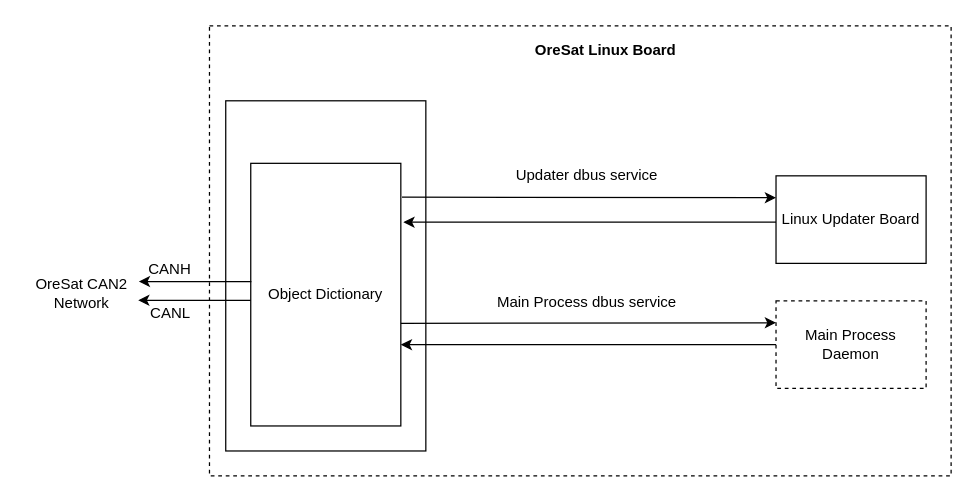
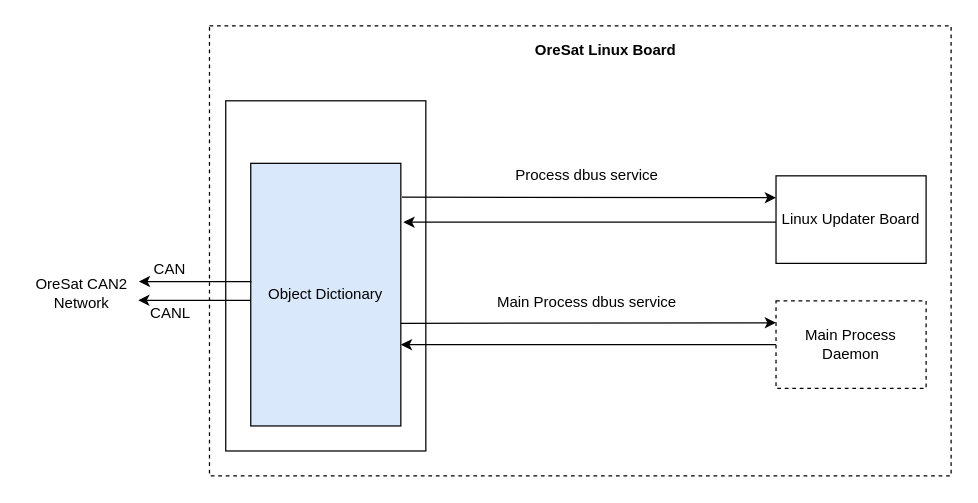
(587, 176) -> (587, 176)
(170, 269) -> (170, 269)
(326, 294) -> (326, 294)
